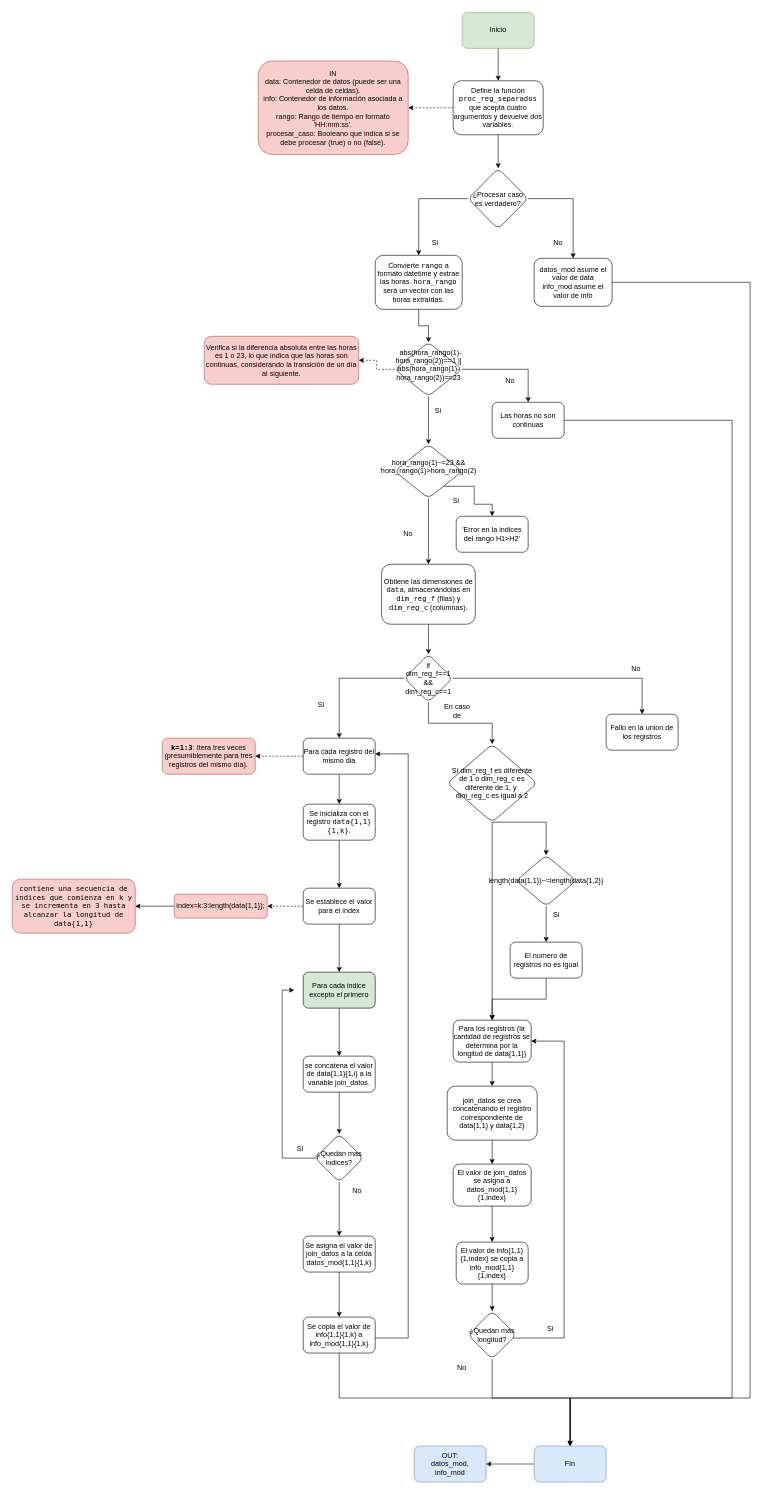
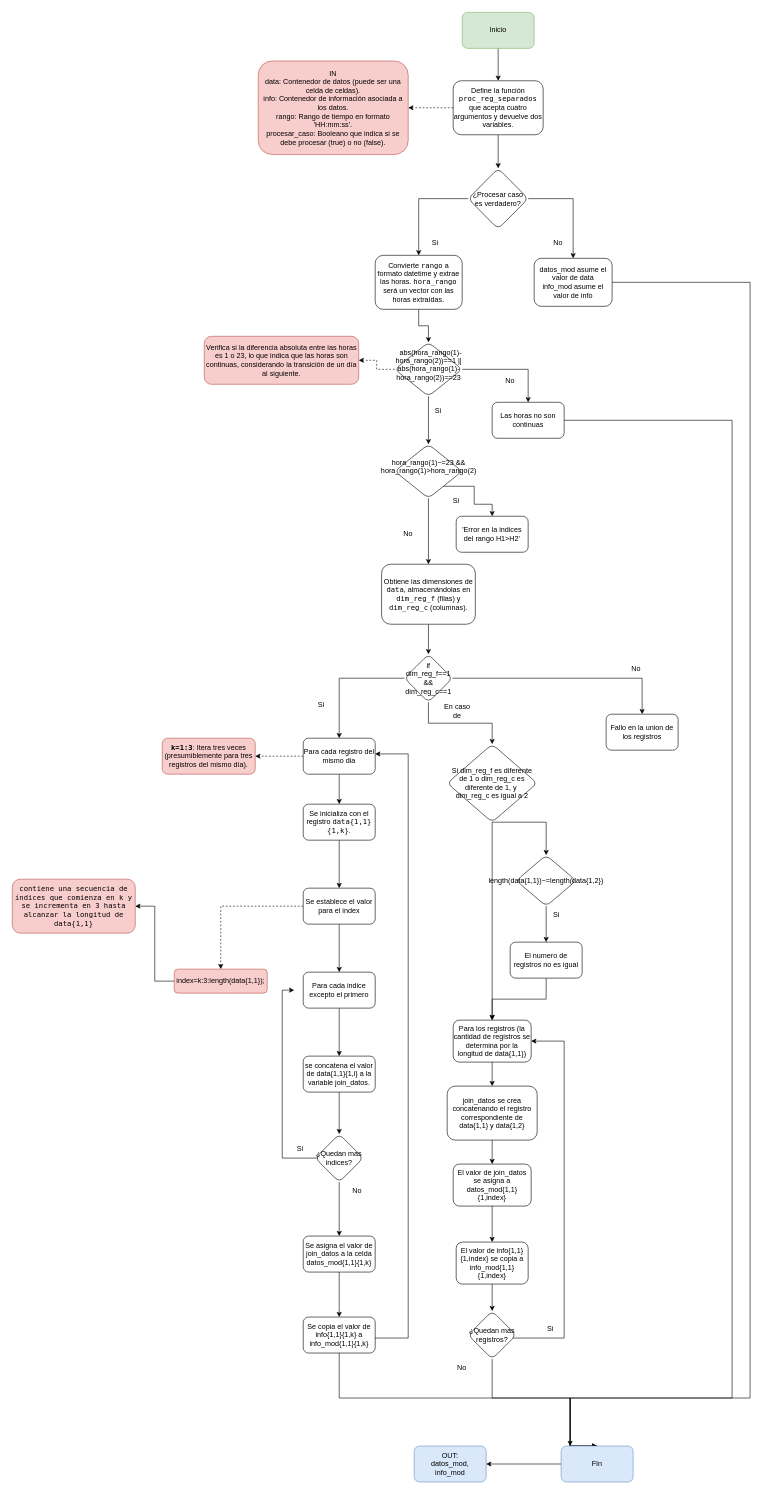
(221, 906) -> (221, 981)
(339, 990) -> (339, 990)
(492, 1335) -> (492, 1335)
(570, 1464) -> (597, 1464)
